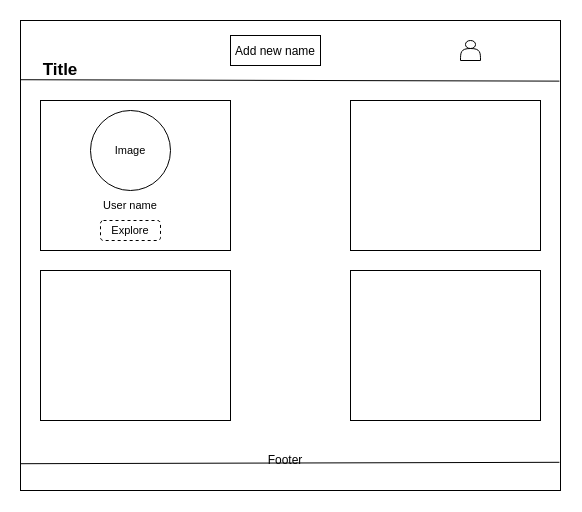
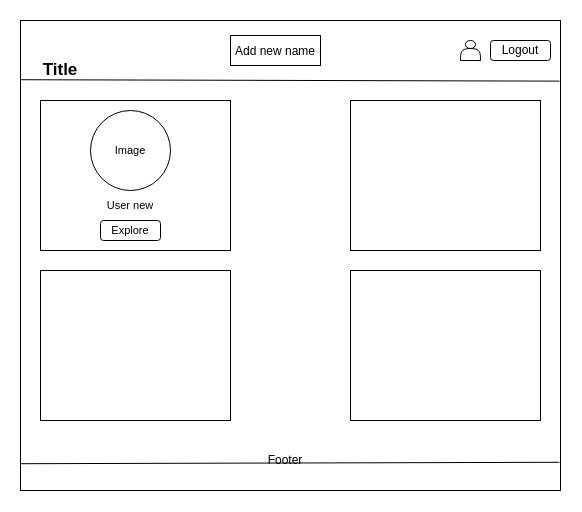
none -> (521, 51)
(131, 206) -> (131, 206)
(131, 231) -> (131, 231)
